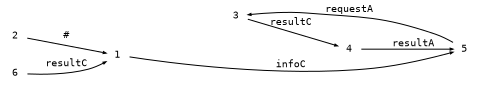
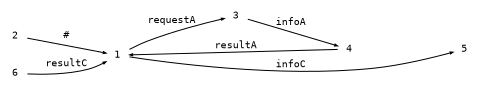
(354, 17) -> (174, 32)
(291, 23) -> (291, 23)
(406, 49) -> (235, 52)
